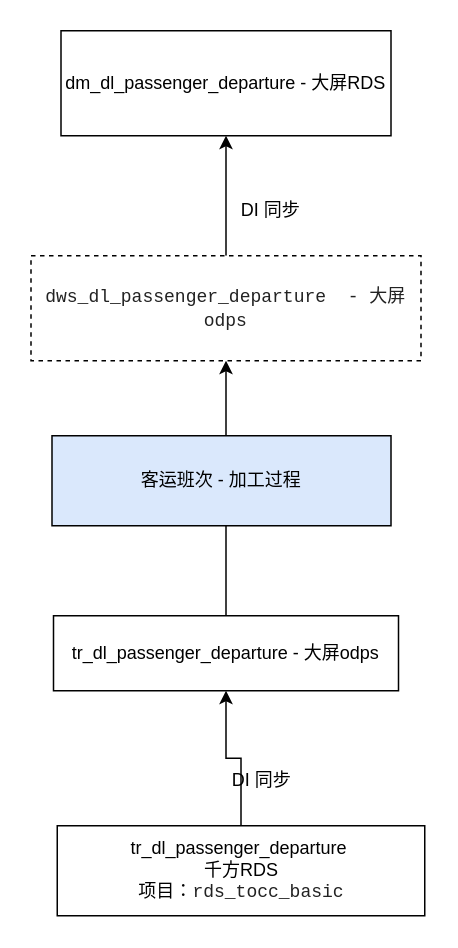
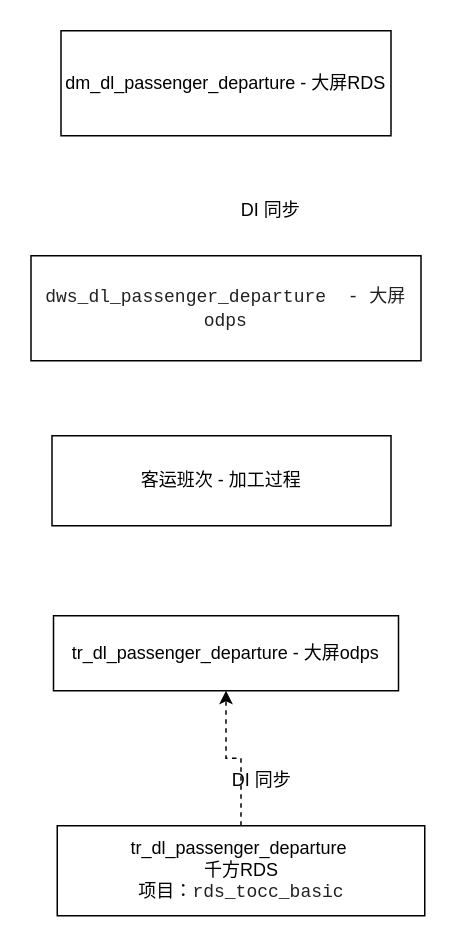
(226, 201) -> none
(226, 308) -> (226, 308)
(221, 481) -> (221, 481)
(226, 571) -> none
(239, 758) -> (239, 758)
